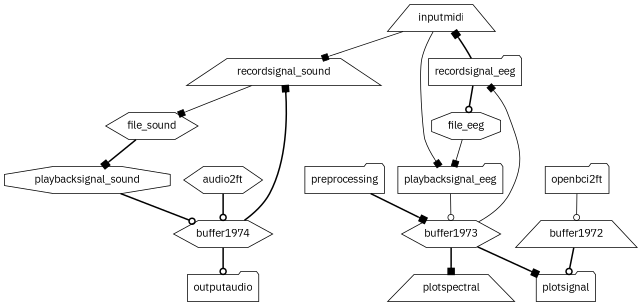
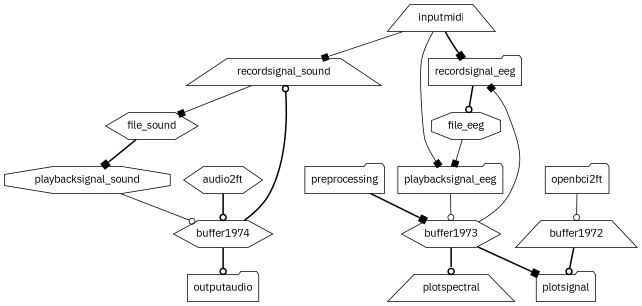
(465, 48) -> (451, 42)
(281, 162) -> (281, 162)
(155, 207) -> (155, 207)
(451, 257) -> (451, 257)
